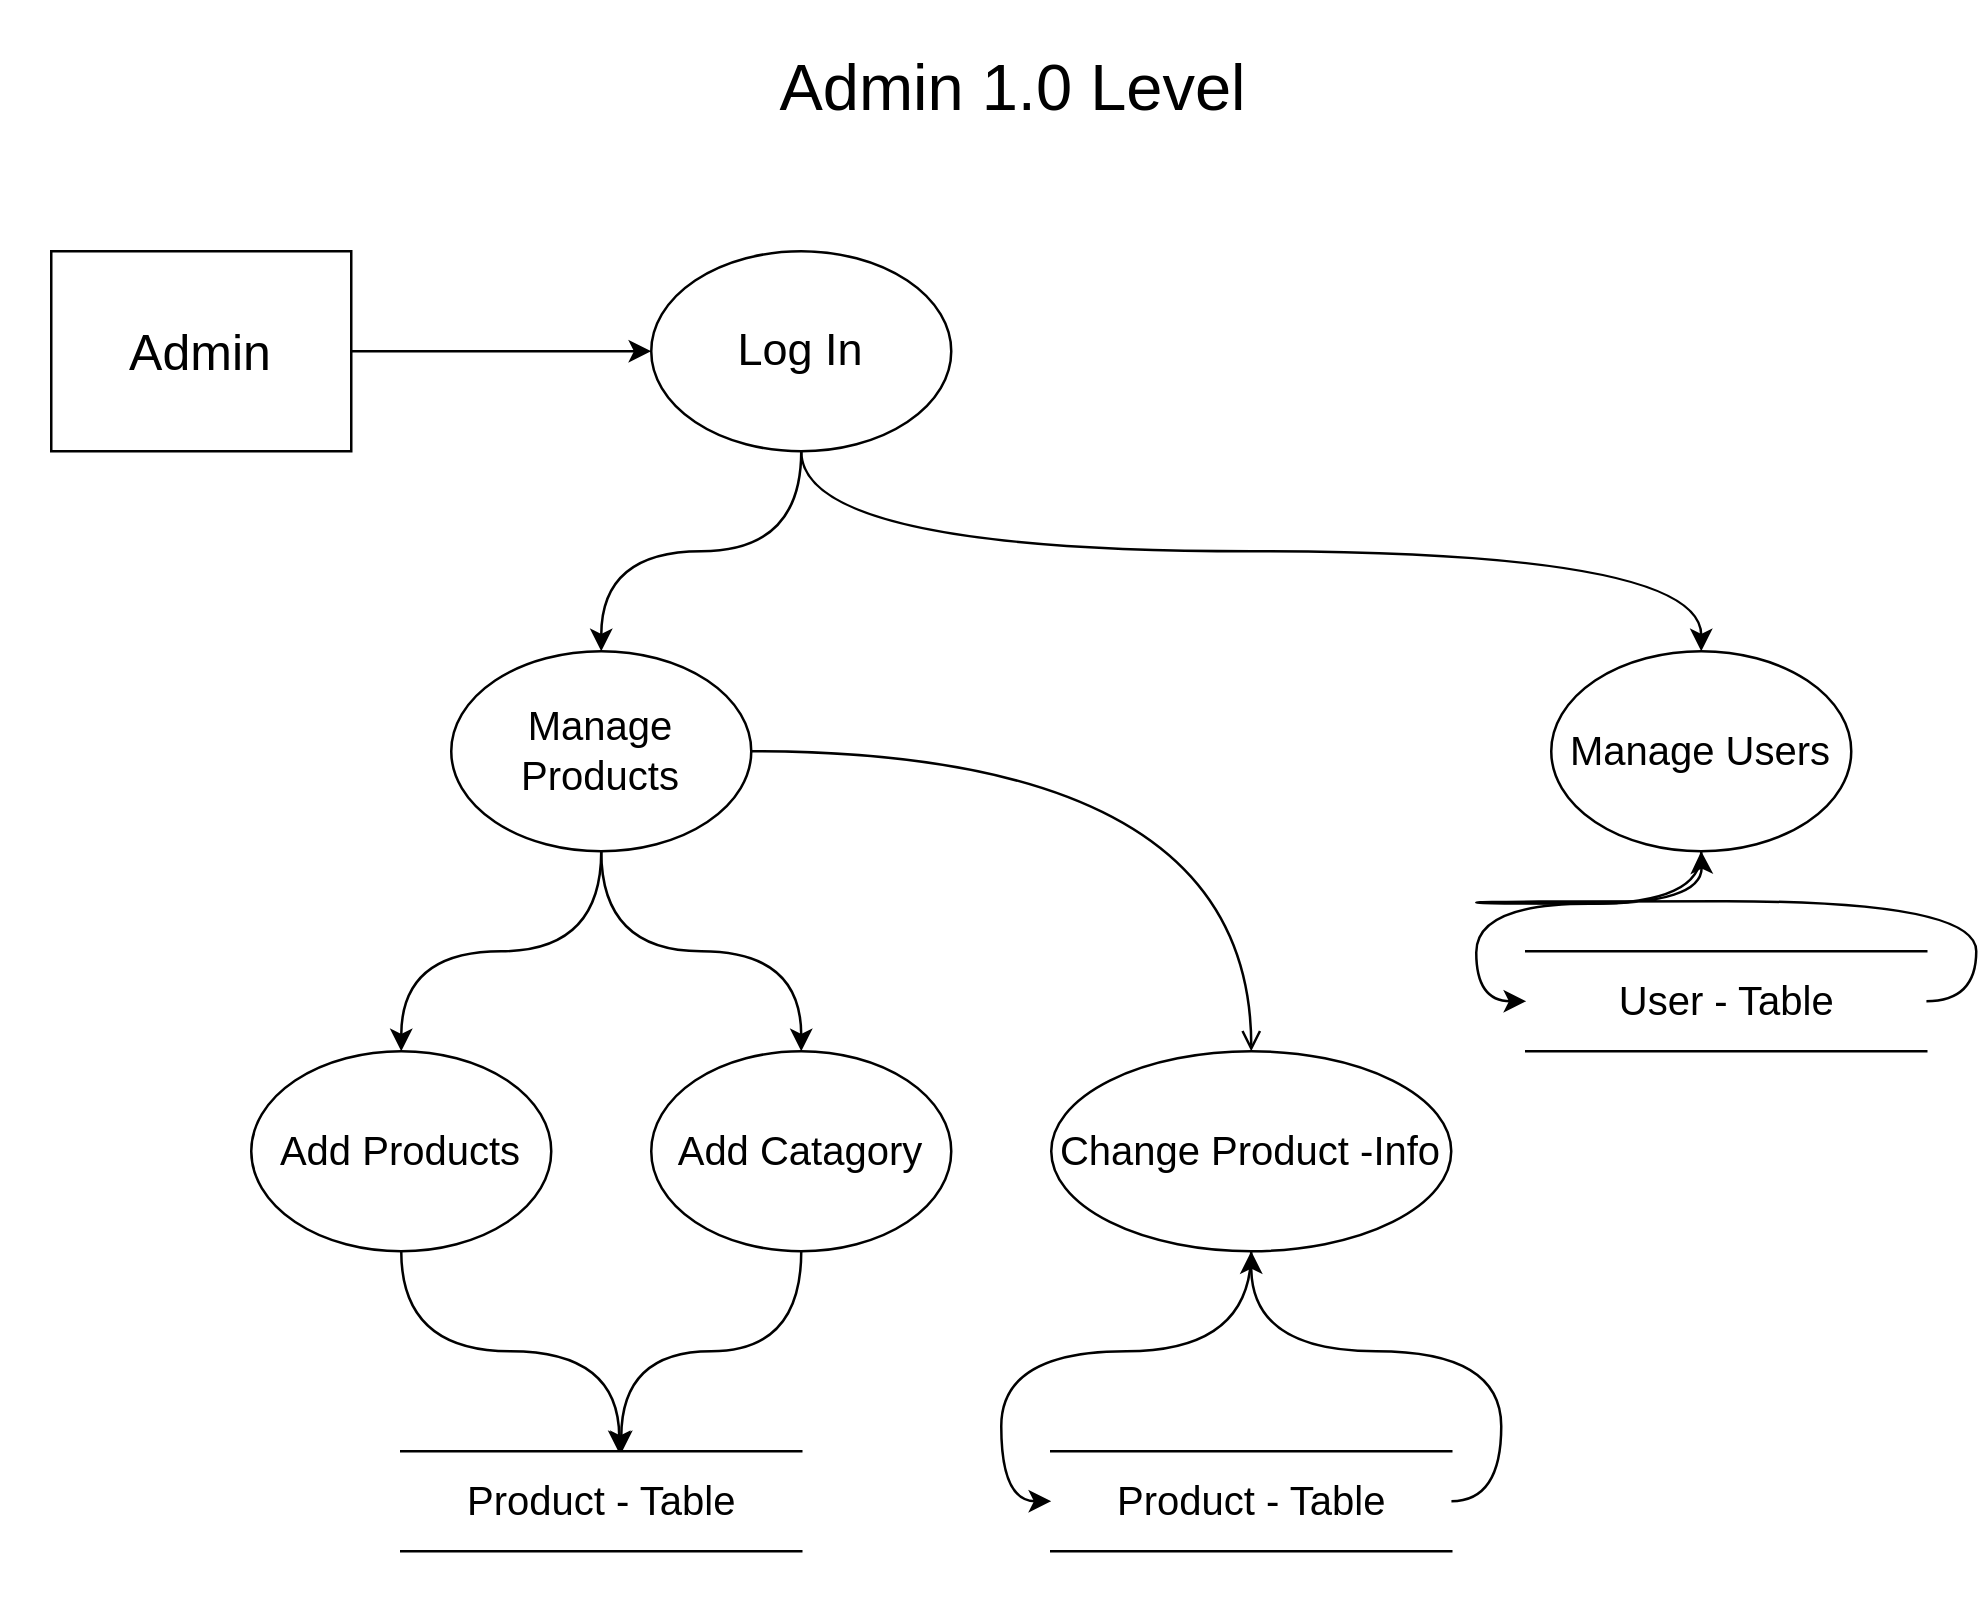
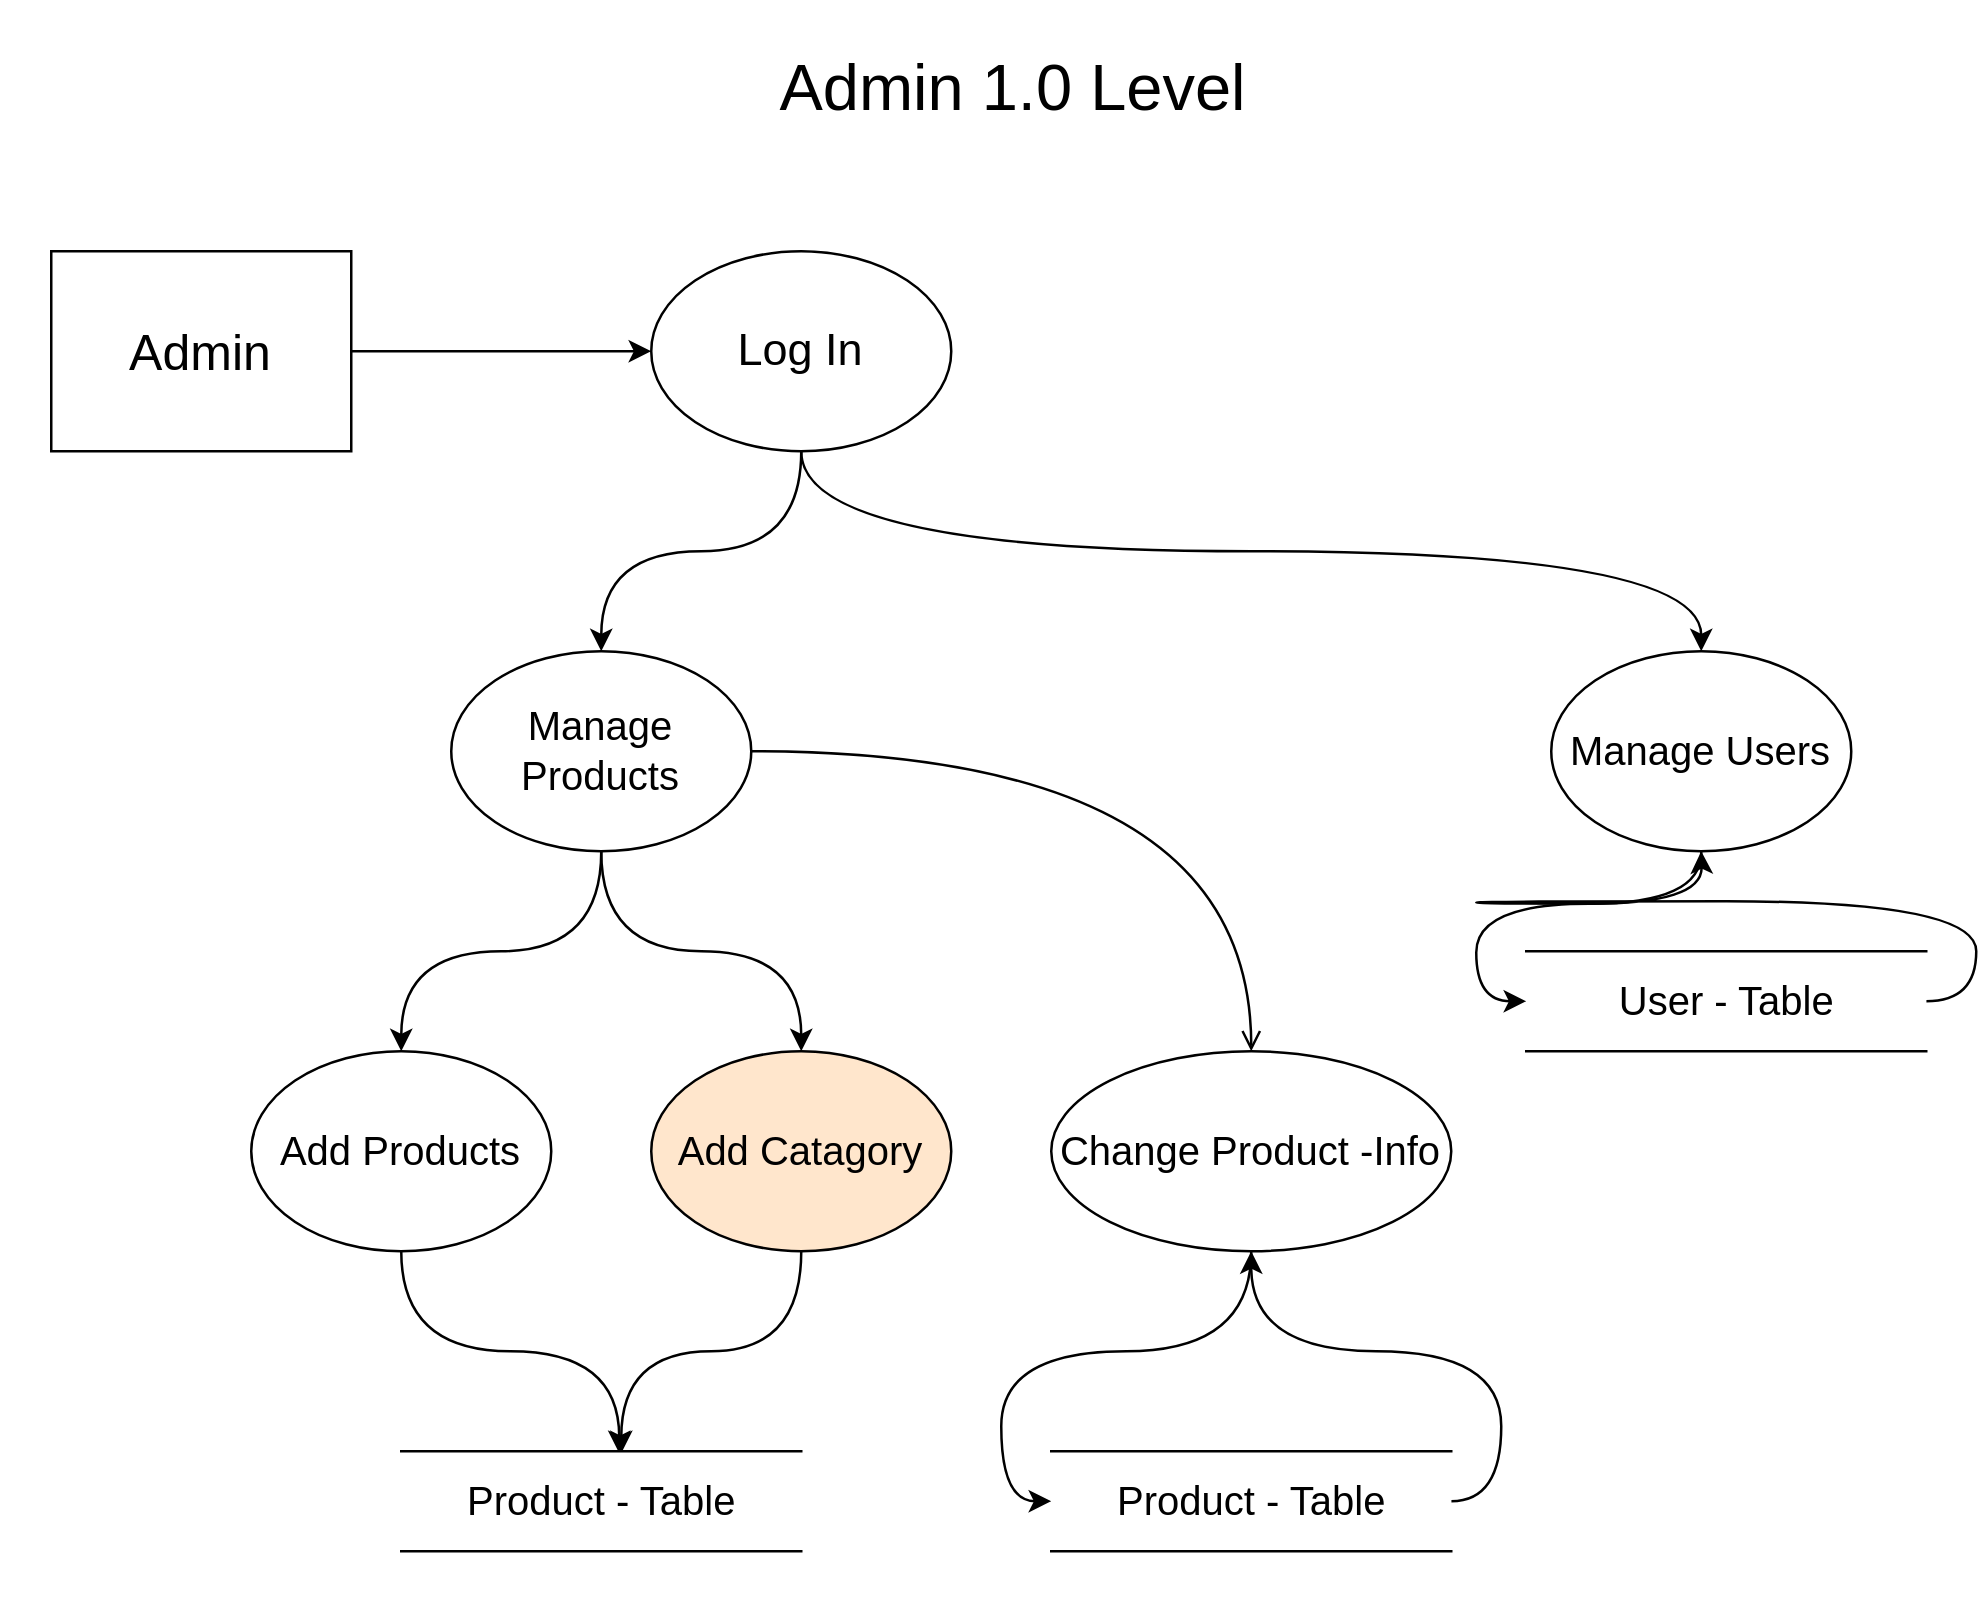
(801, 1151) -> (801, 1151)
